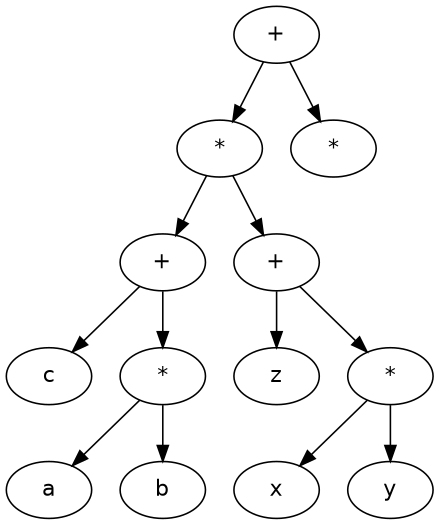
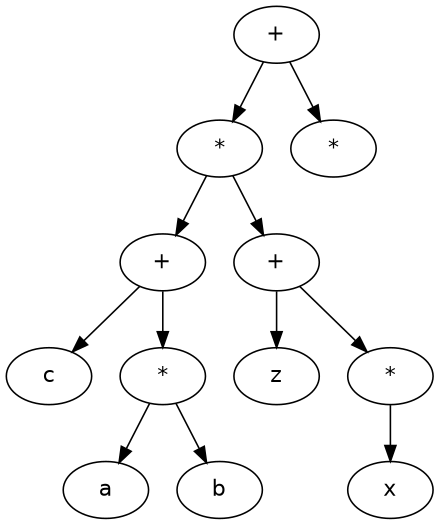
(390, 490) -> none
